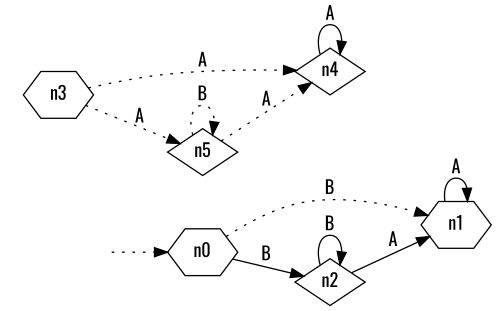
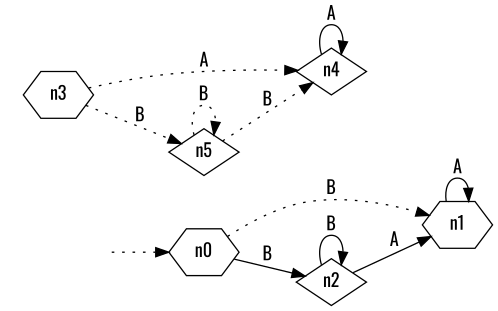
(266, 101) -> (268, 101)
(140, 118) -> (140, 116)
